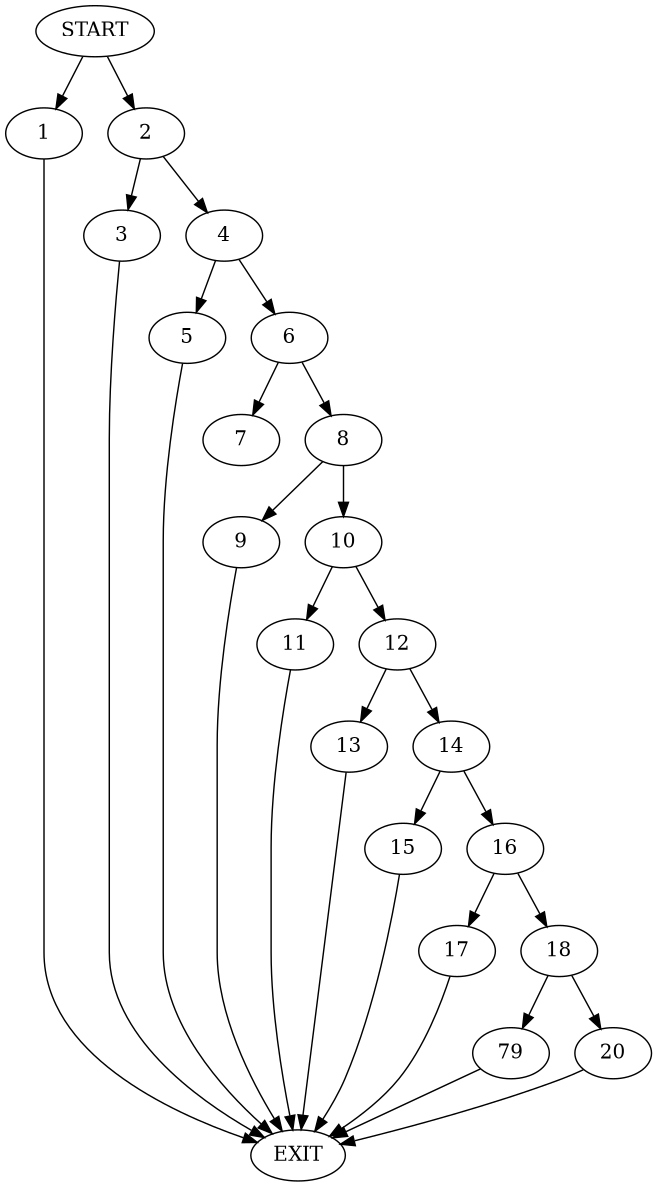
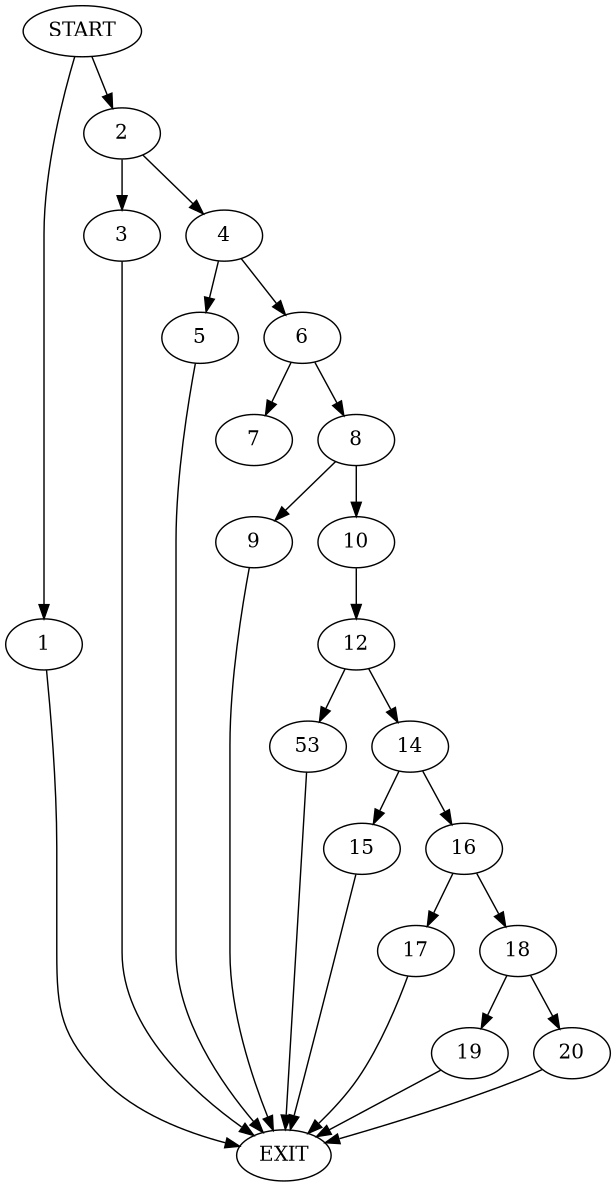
(295, 644) -> none
(349, 747) -> (308, 747)
(511, 1053) -> (470, 1053)
